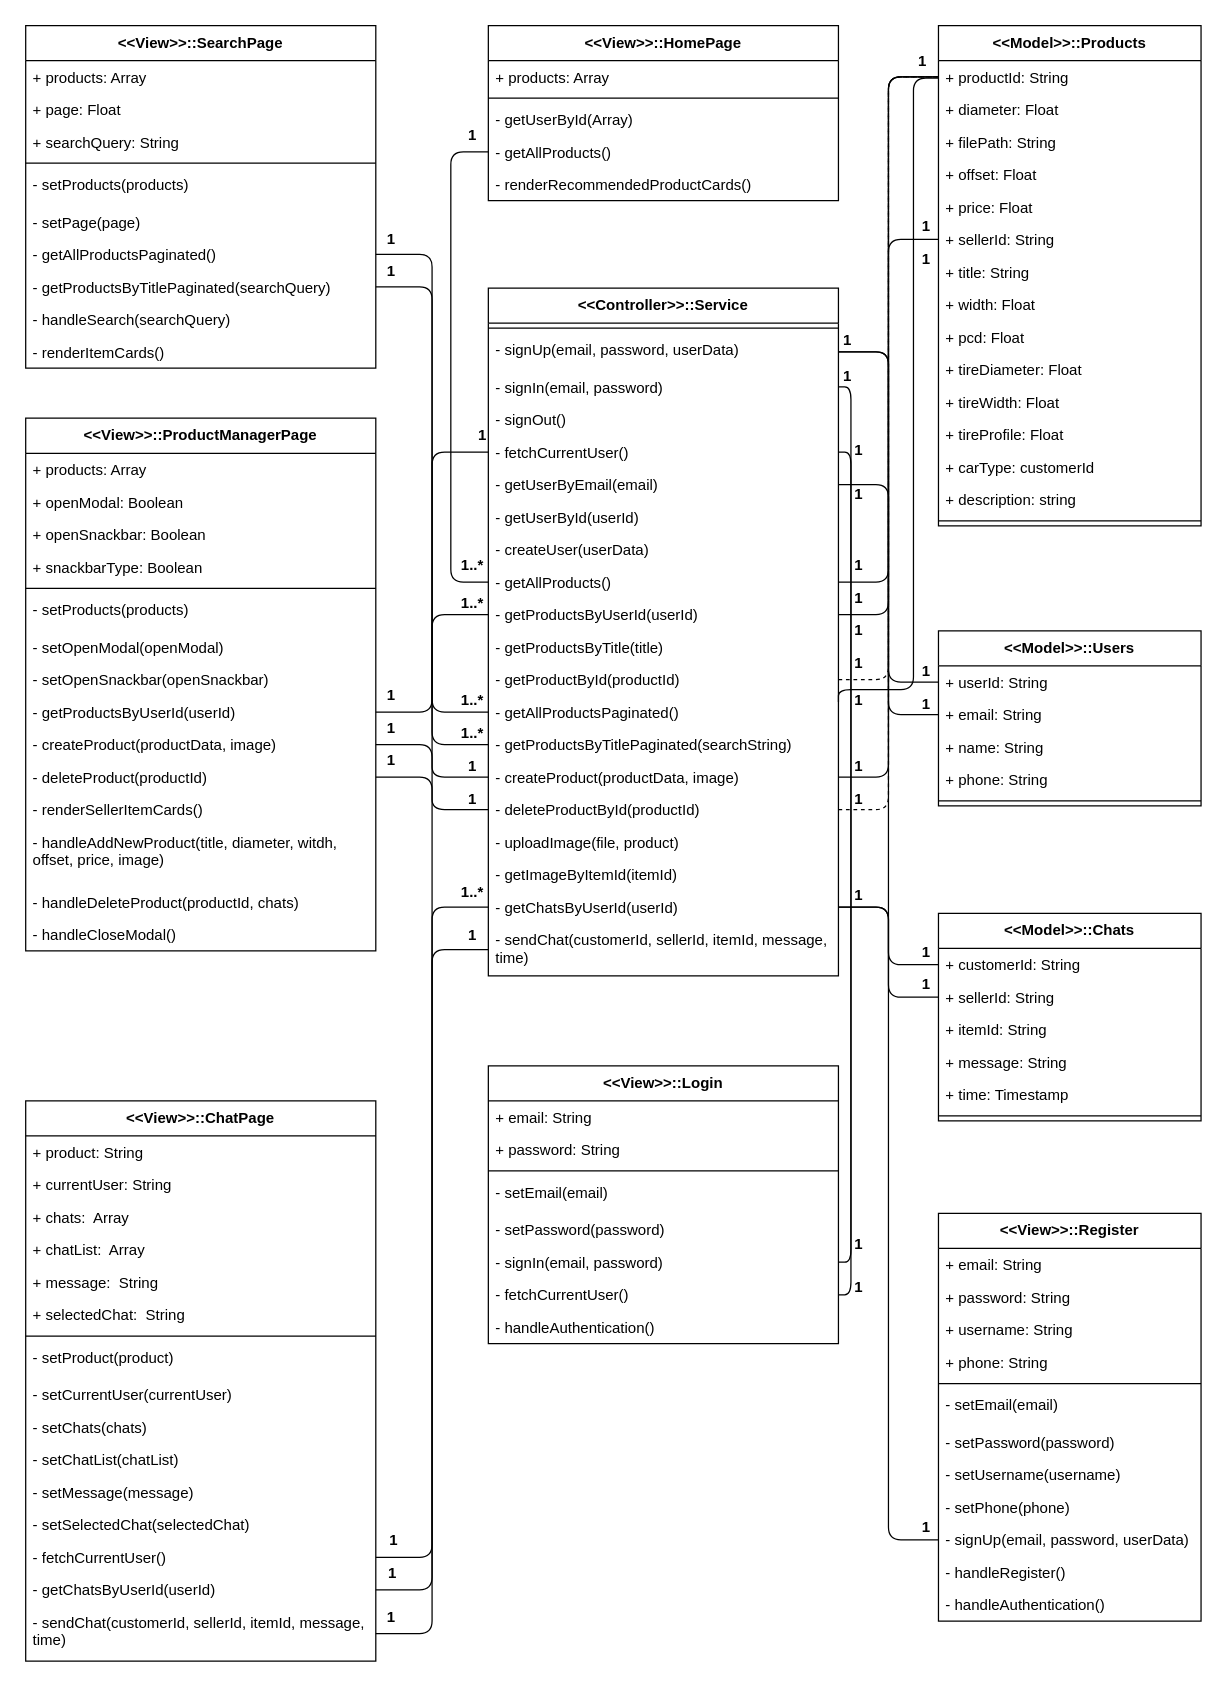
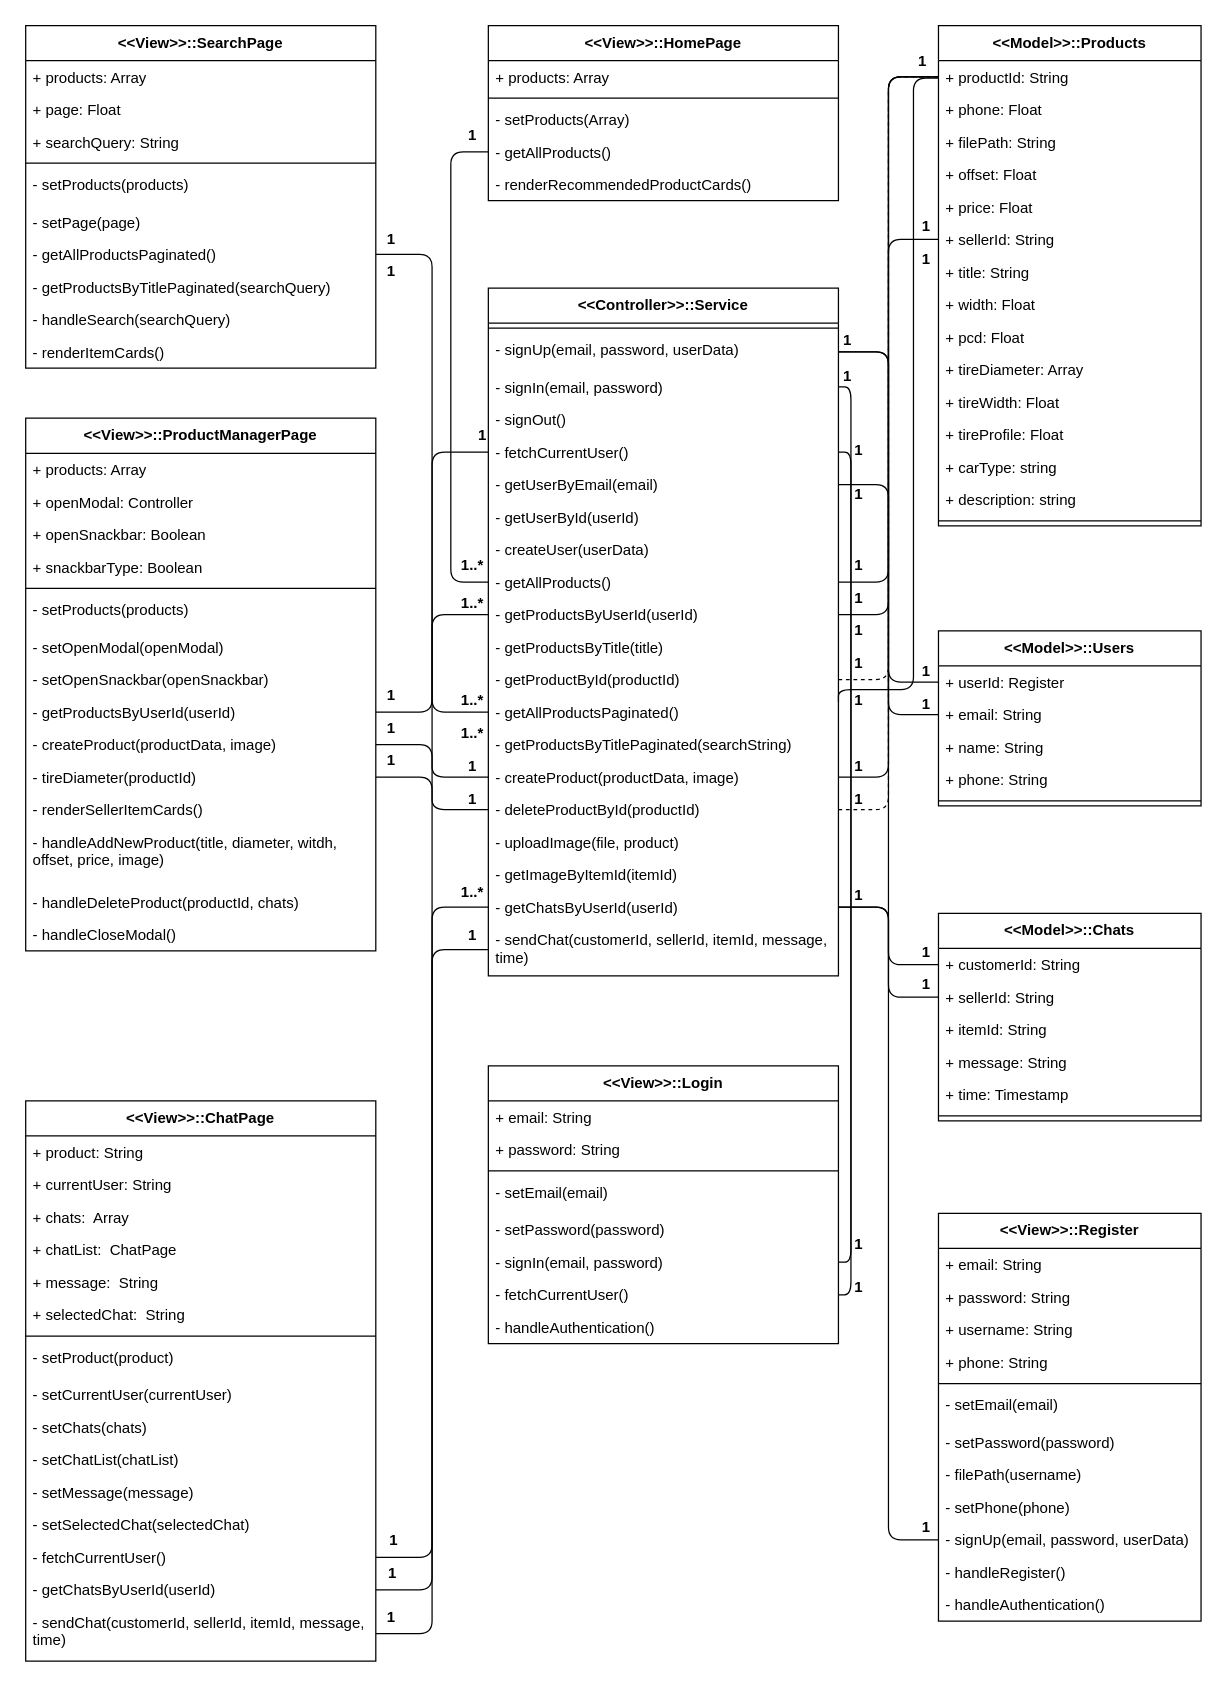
(1007, 110) -> (996, 110)
(578, 121) -> (578, 121)
(1022, 370) -> (1023, 370)
(1027, 468) -> (1009, 468)
(107, 503) -> (117, 503)
(1004, 683) -> (1013, 683)
(461, 744) -> none
(138, 778) -> (132, 778)
(100, 1250) -> (113, 1250)
(1040, 1476) -> (1024, 1476)
